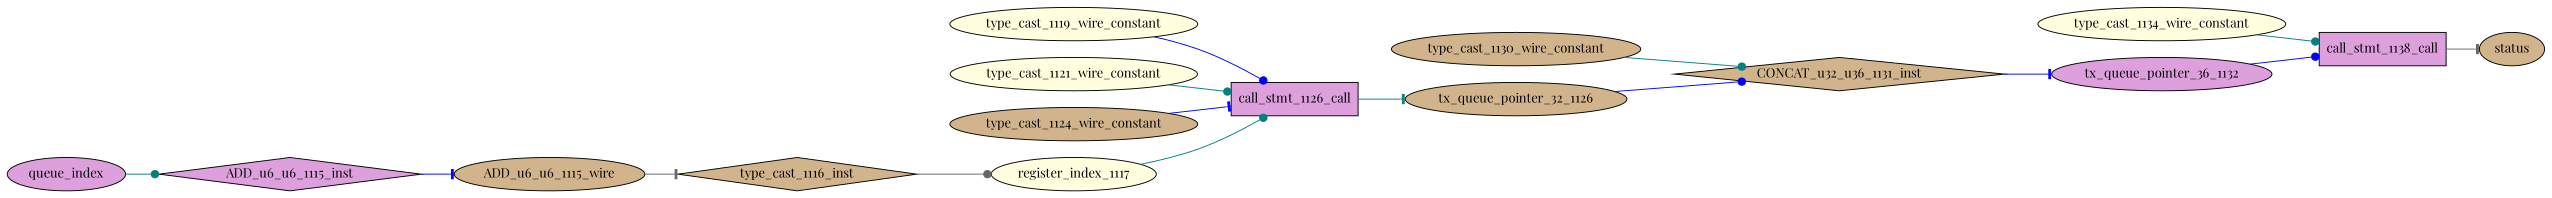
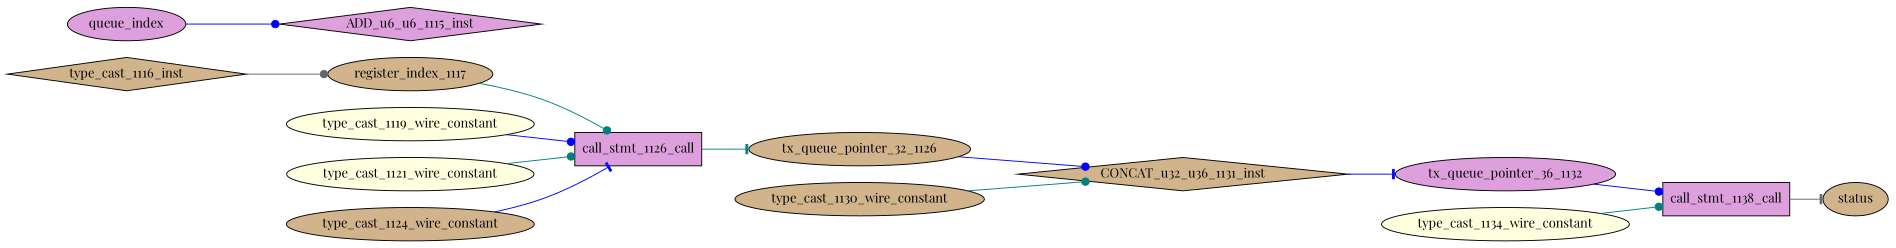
(138, 174) -> (229, 24)
(550, 174) -> none
(1074, 174) -> (410, 74)
